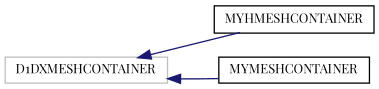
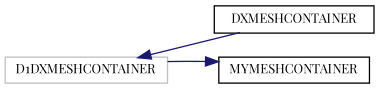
(294, 19) -> (294, 19)
(200, 79) -> (186, 61)
